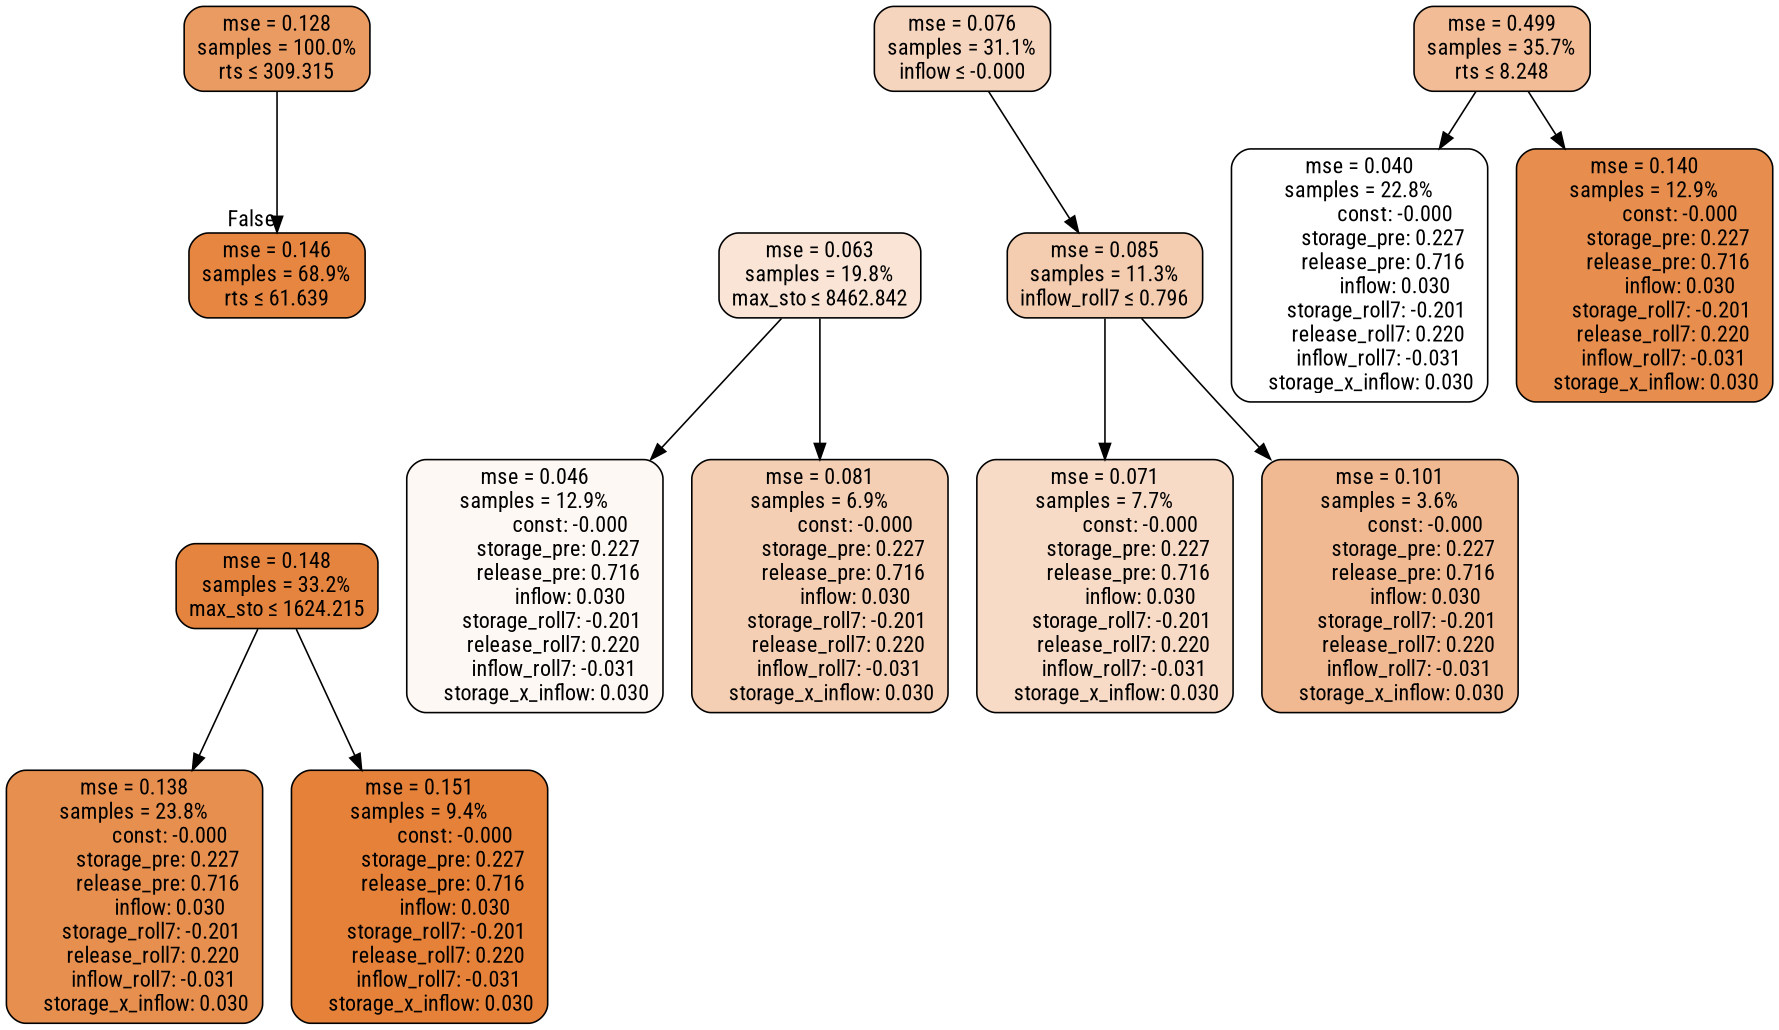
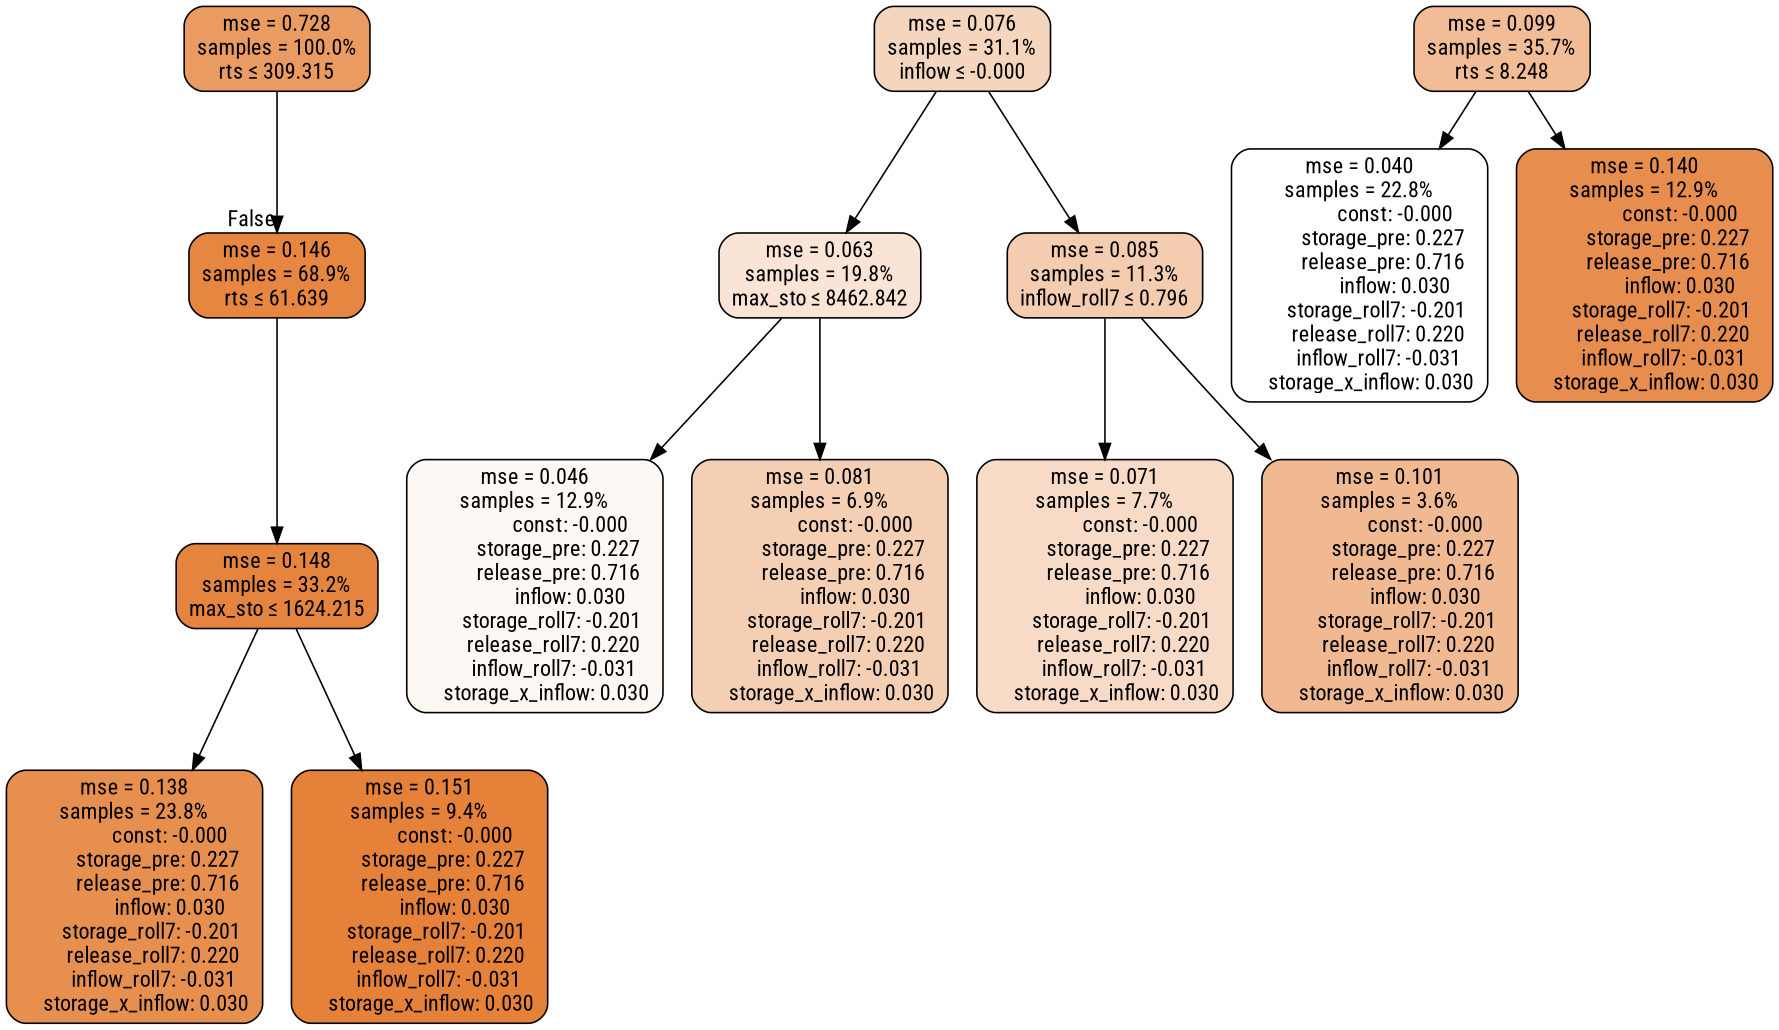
(277, 49) -> (277, 49)
(1502, 49) -> (1502, 49)
none -> (896, 155)
none -> (277, 423)
